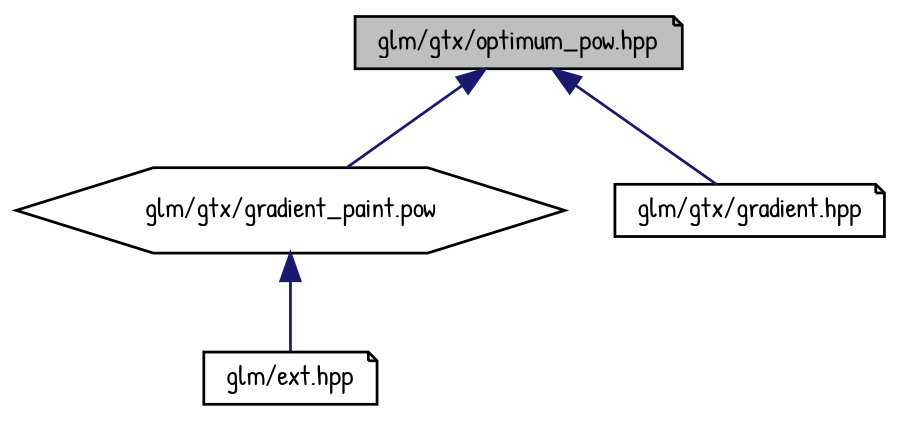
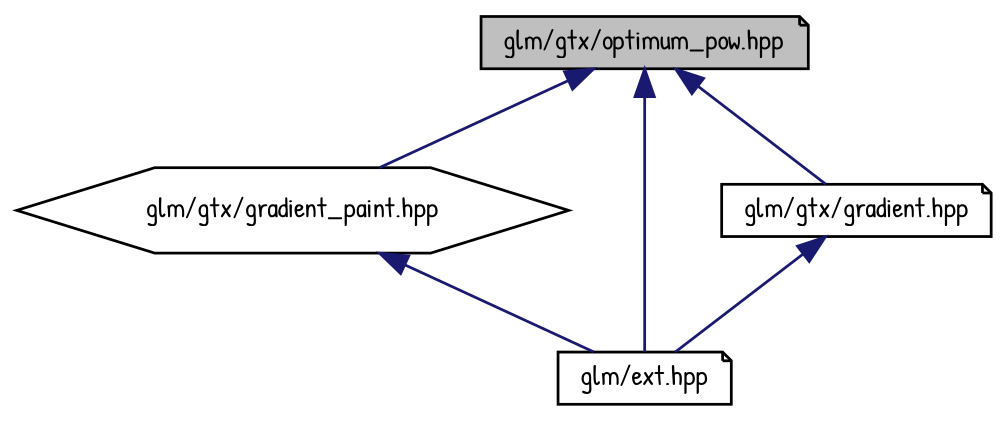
(290, 210) -> (293, 210)
none -> (645, 225)
none -> (739, 303)
